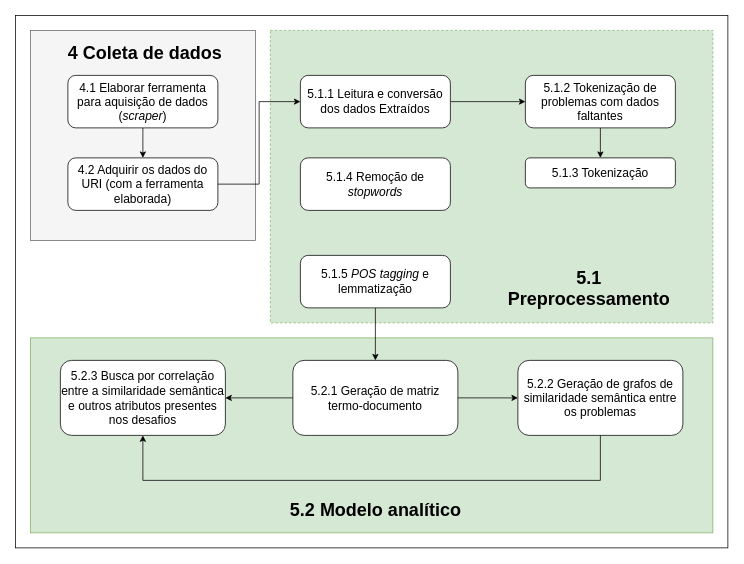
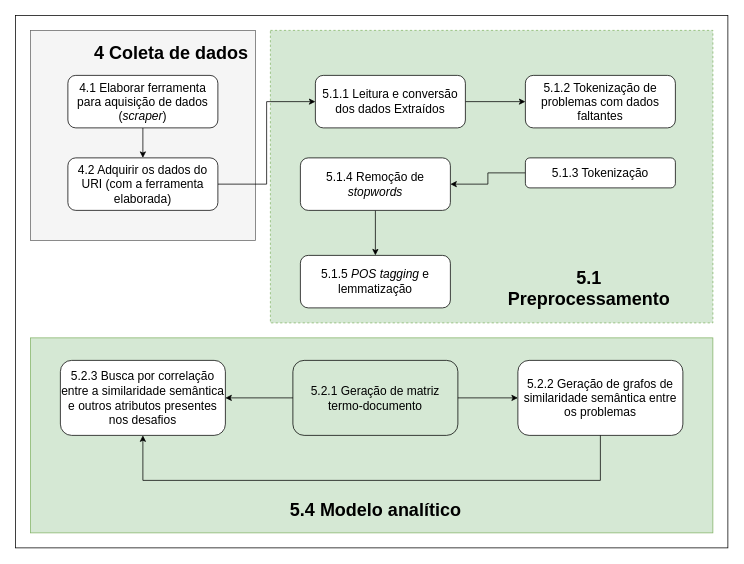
(145, 53) -> (171, 53)
(375, 102) -> (390, 102)
(600, 140) -> none
none -> (488, 184)
none -> (375, 230)
(375, 331) -> none
(375, 398) -> (375, 398)
(376, 510) -> (376, 510)
